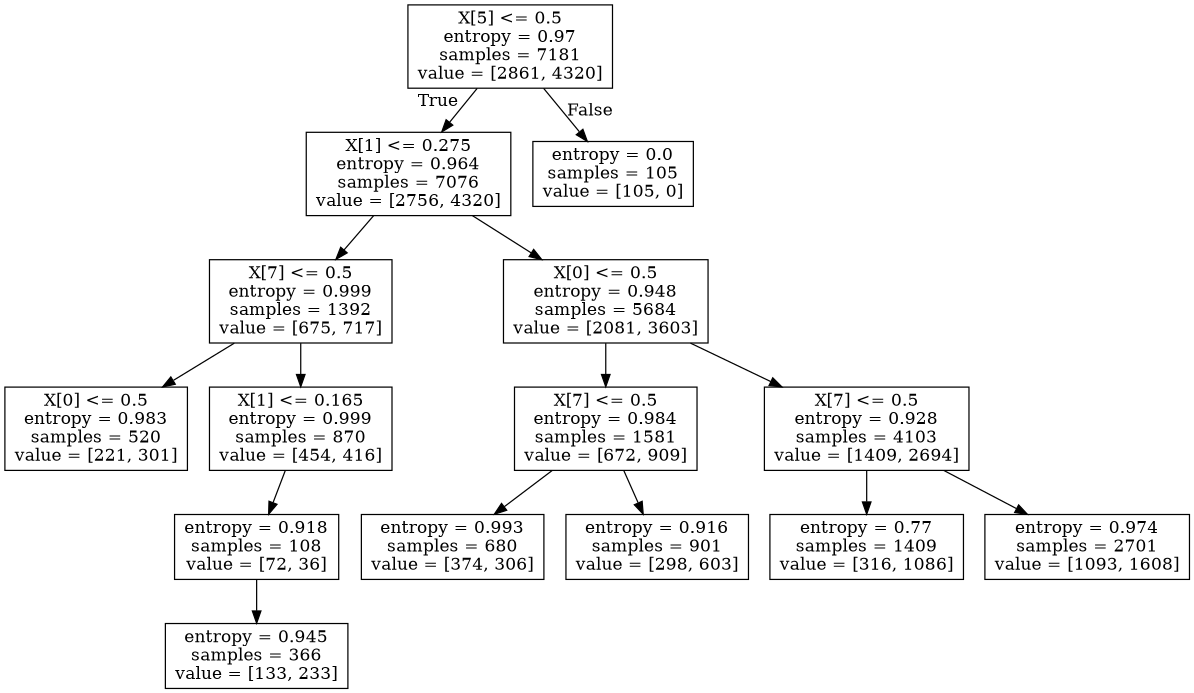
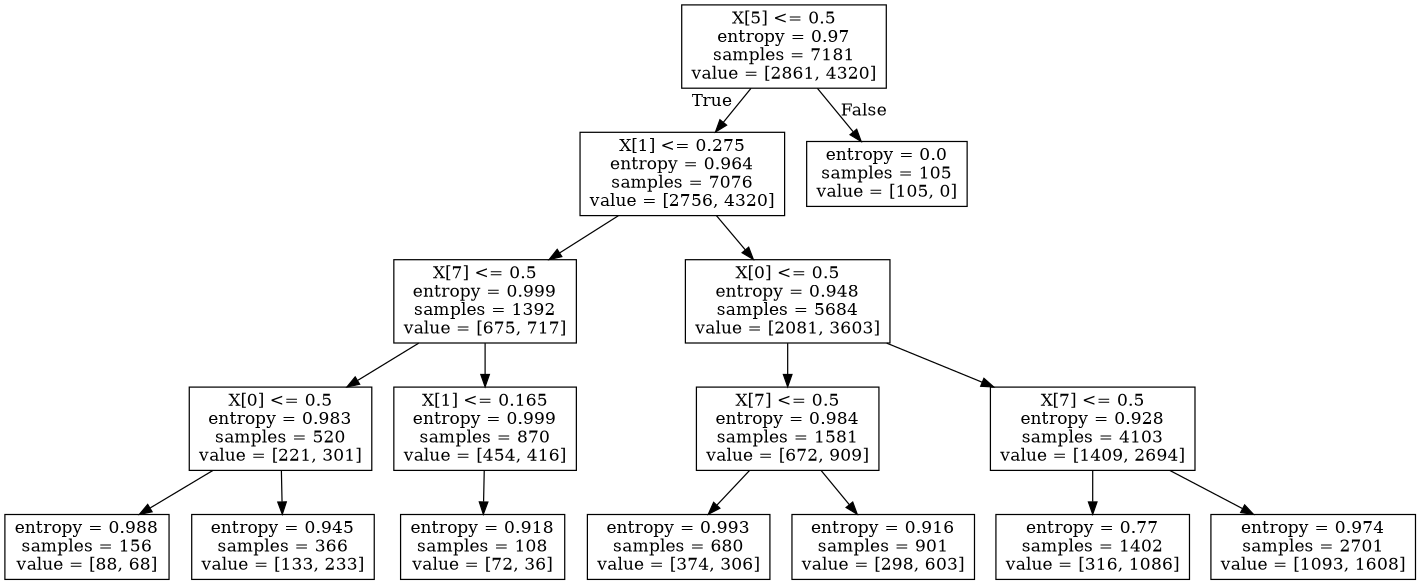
none -> (87, 547)
(867, 547) -> (1093, 547)
(257, 595) -> (282, 486)
